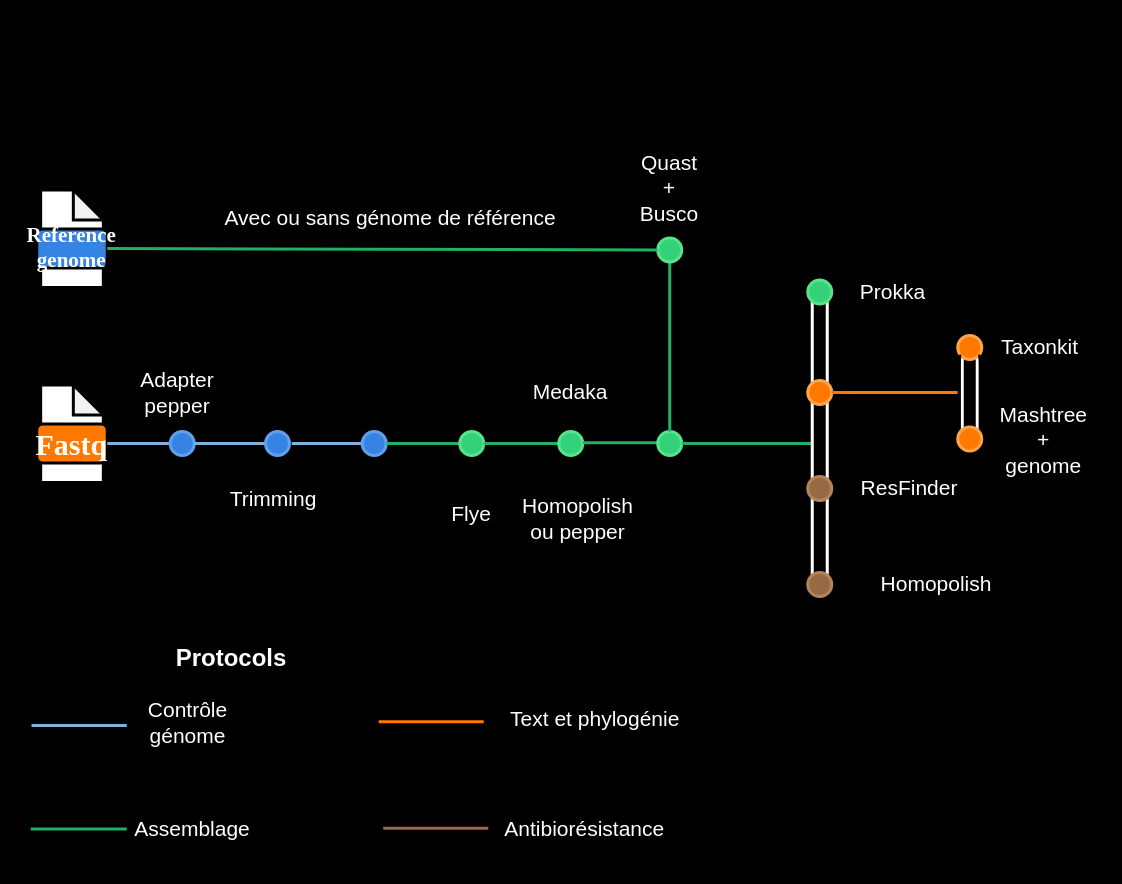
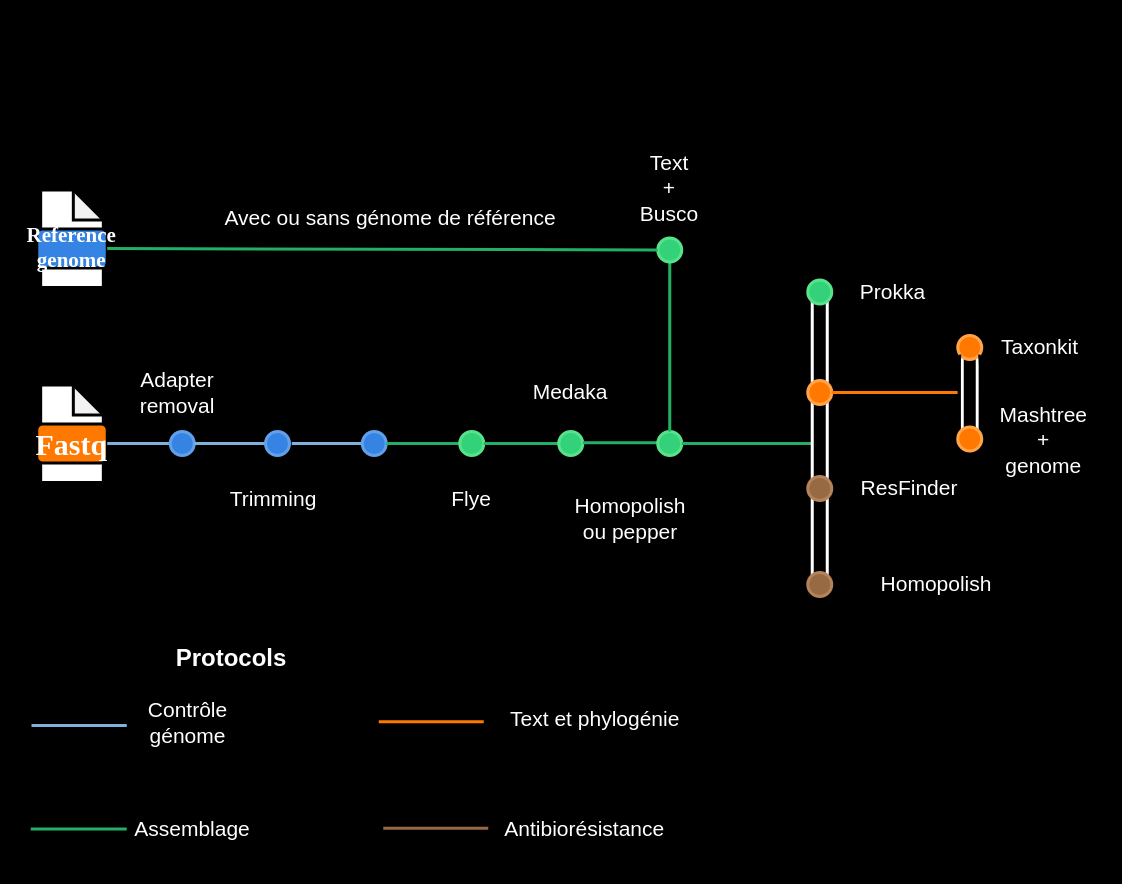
(670, 188) -> (670, 188)
(178, 392) -> (178, 392)
(472, 514) -> (472, 499)
(578, 518) -> (631, 518)
